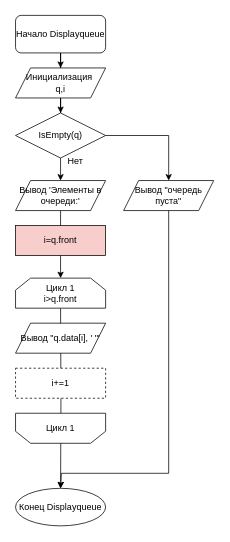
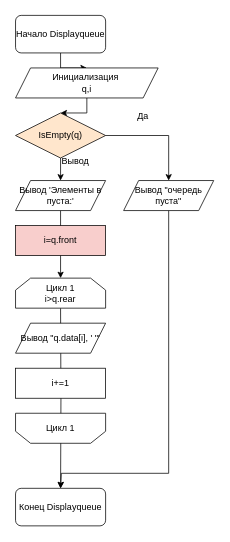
(60, 83) -> (87, 83)
none -> (143, 117)
(60, 135) -> (60, 135)
(75, 162) -> (75, 162)
(60, 195) -> (60, 195)
(60, 293) -> (60, 293)
(60, 383) -> (60, 383)
(60, 507) -> (60, 507)
